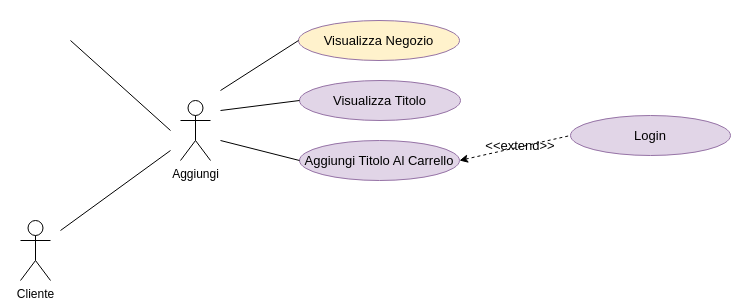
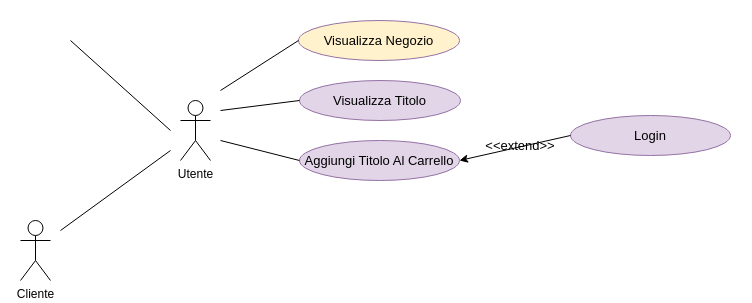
(519, 147) -> (519, 147)
(196, 175) -> (196, 175)
